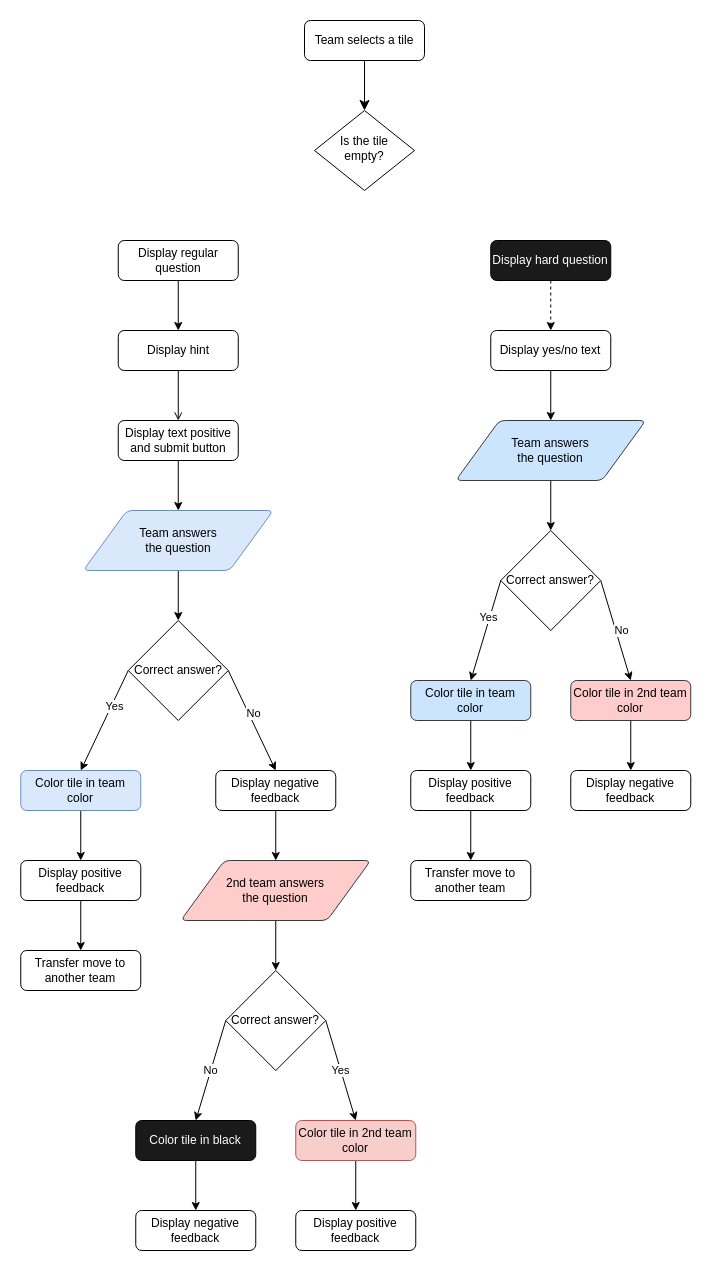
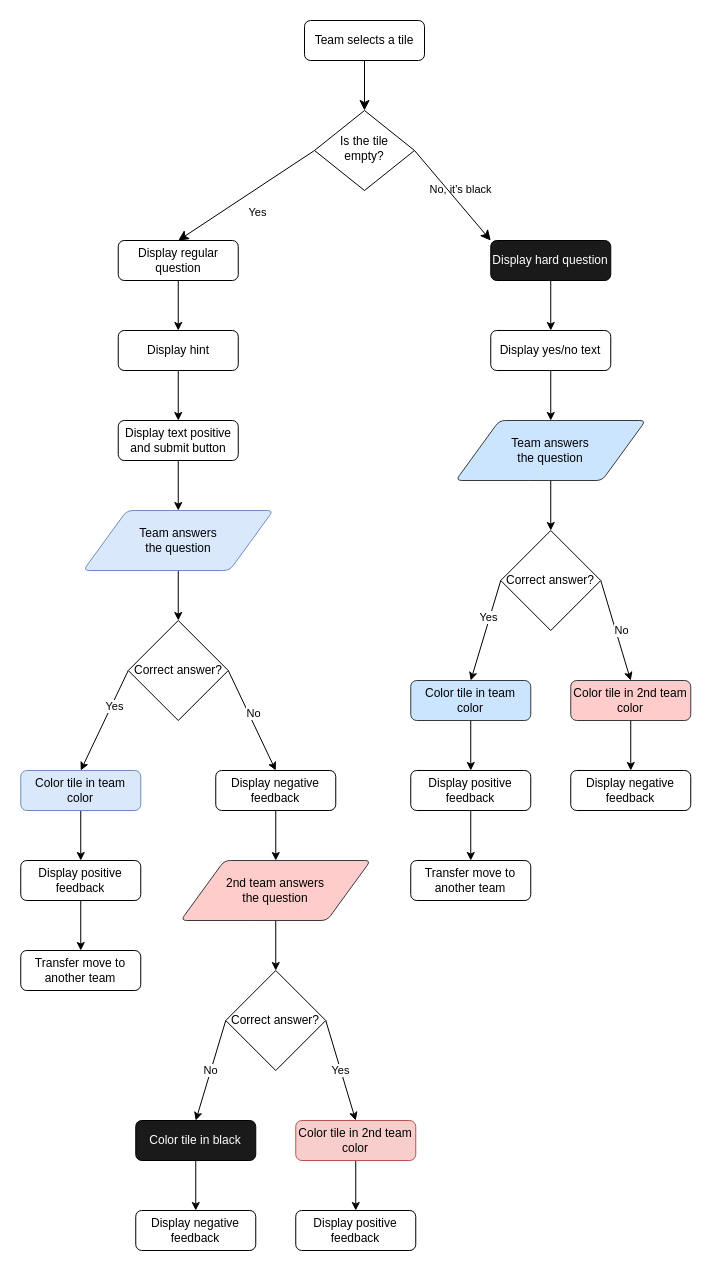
none -> (250, 193)
none -> (450, 193)
(551, 303) -> (551, 303)
(178, 414) -> (178, 412)
